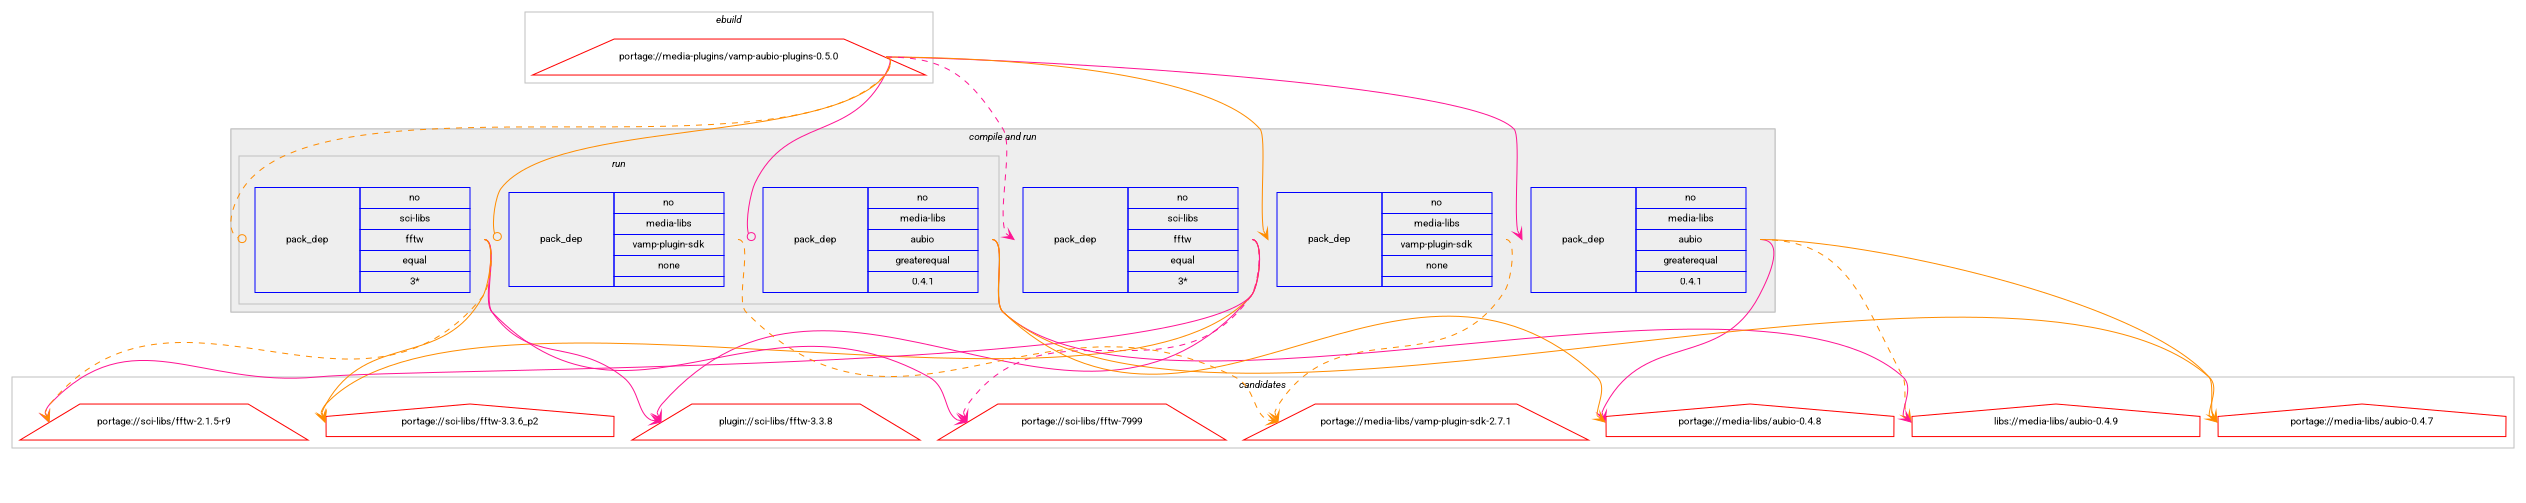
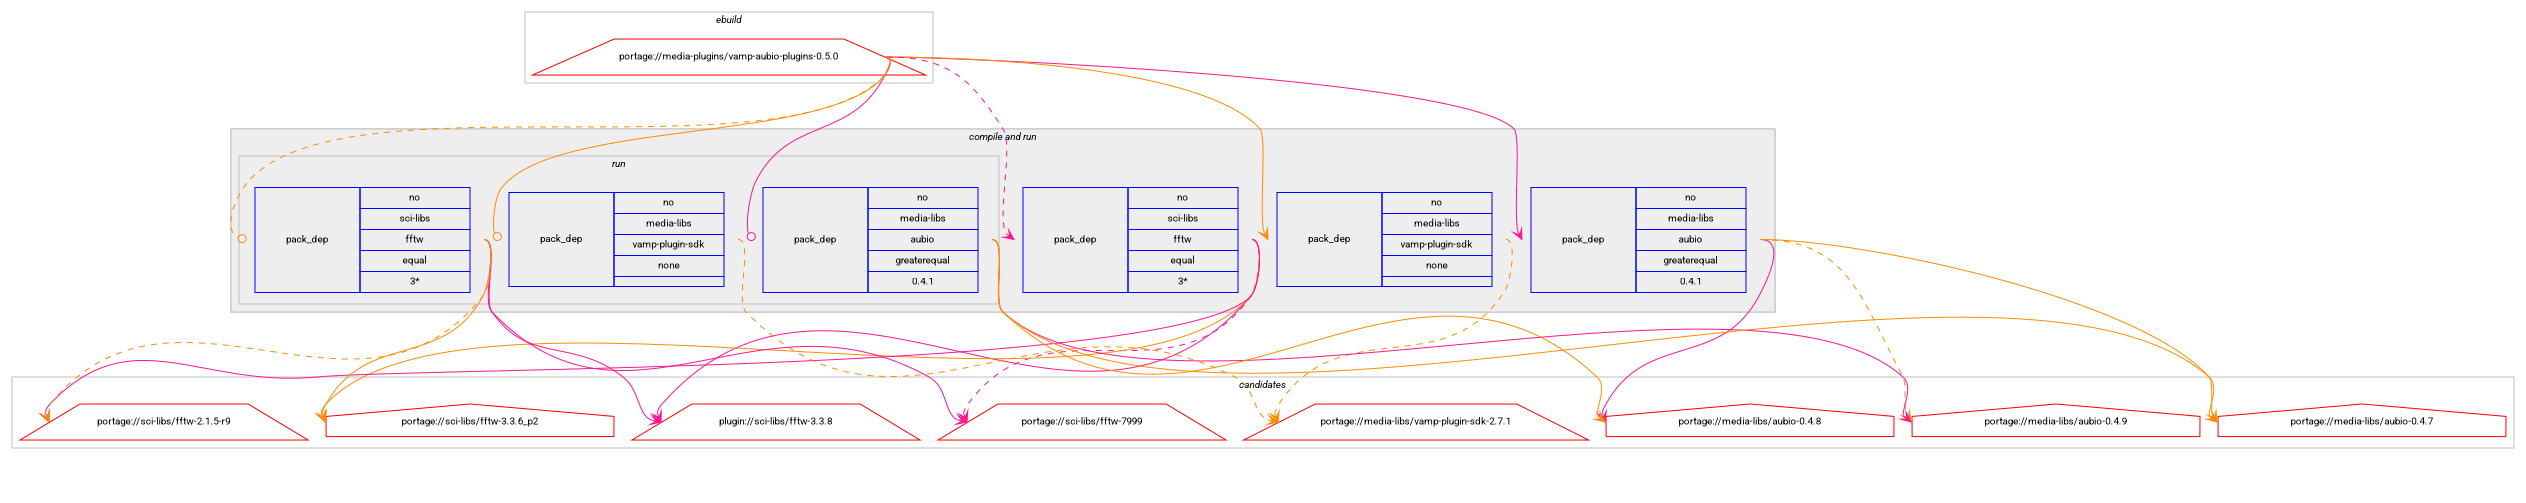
(2056, 422) -> (2056, 422)
